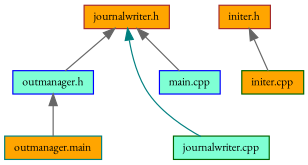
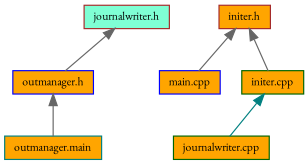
(127, 17) -> (127, 17)
(163, 54) -> (213, 54)
(53, 82) -> (53, 82)
(190, 82) -> (190, 82)
(152, 98) -> (243, 120)
(221, 148) -> (221, 148)
